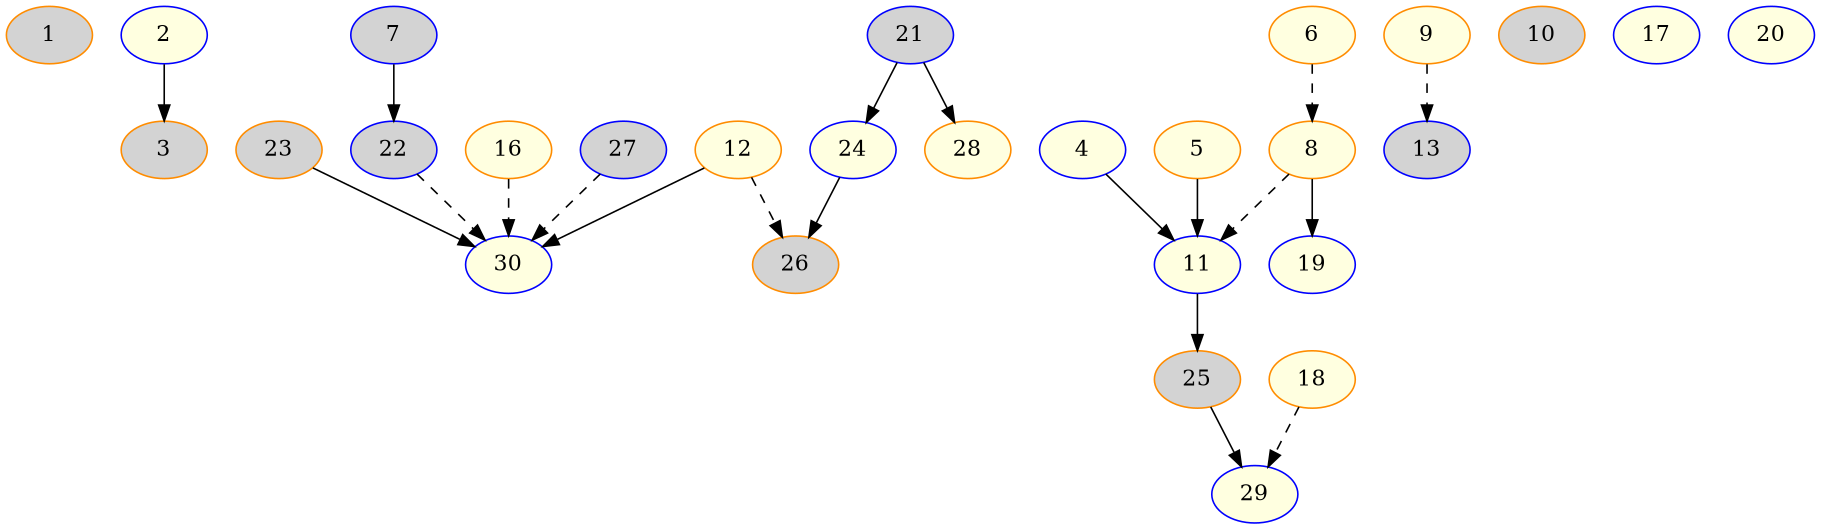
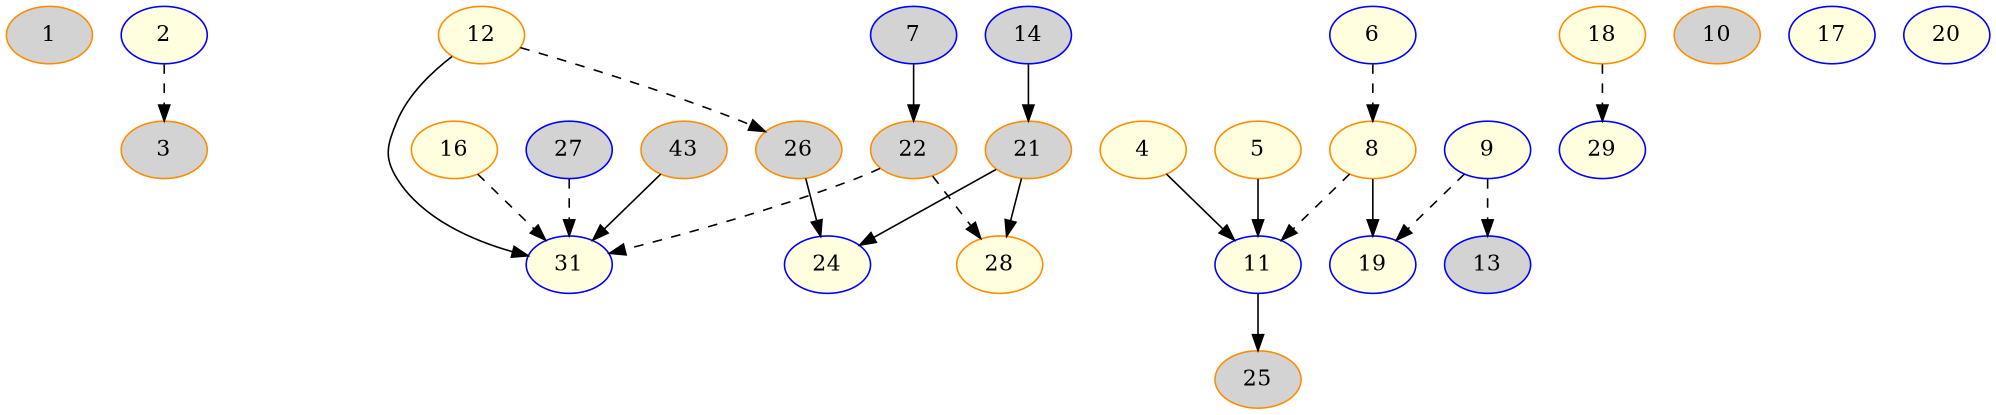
(910, 35) -> (1028, 150)
none -> (1028, 35)
(1312, 35) -> (1373, 35)
(1427, 35) -> (1488, 150)
(164, 85) -> (164, 85)
(279, 150) -> (684, 150)
(394, 150) -> (914, 150)
(1083, 150) -> (1143, 150)
(828, 200) -> (813, 205)
none -> (1436, 202)
none -> (955, 205)
(509, 265) -> (569, 265)
(1222, 430) -> none
